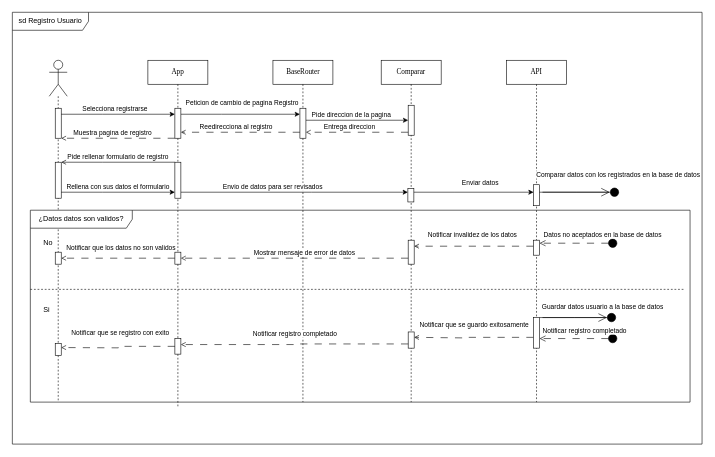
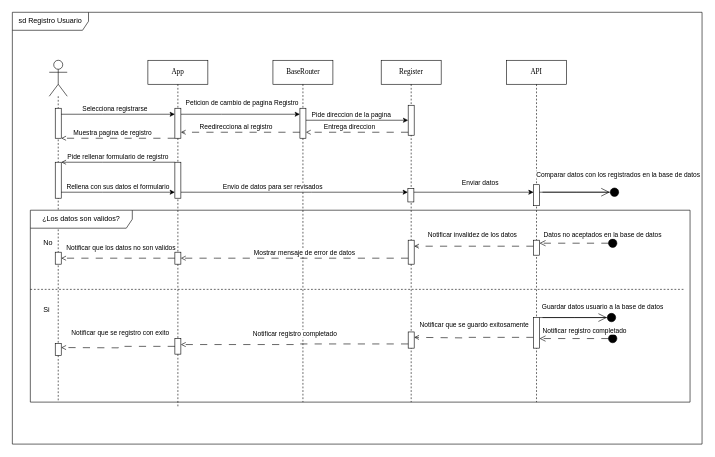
(411, 72) -> (411, 72)
(81, 219) -> (81, 219)
